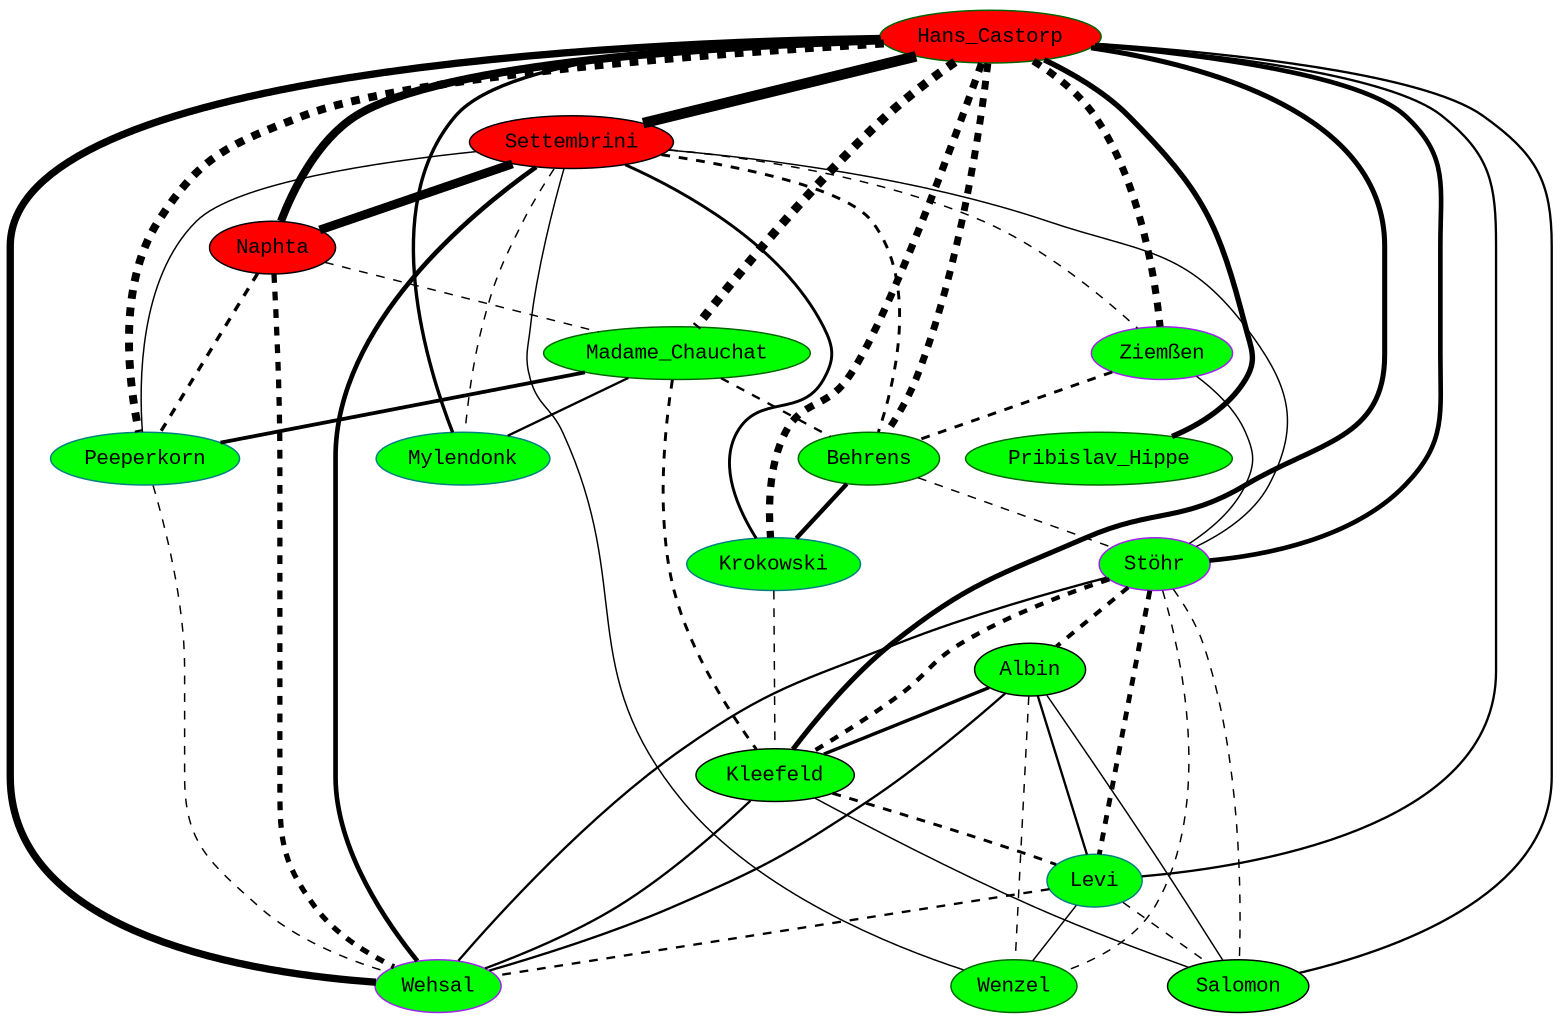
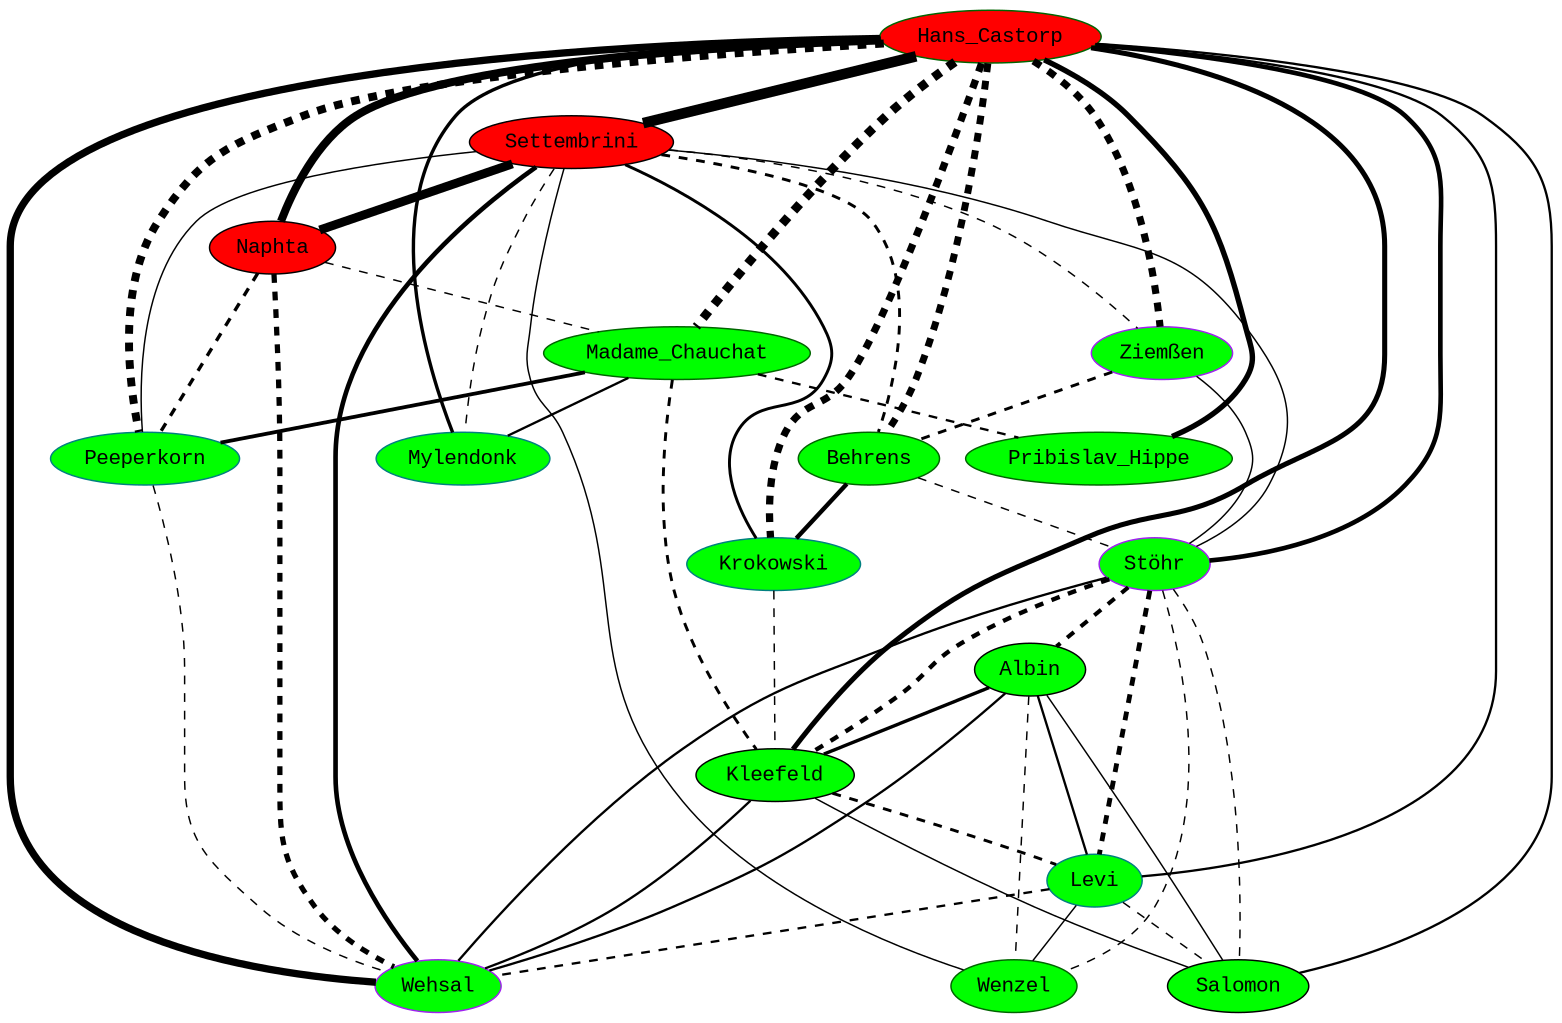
(762, 400) -> (875, 403)
